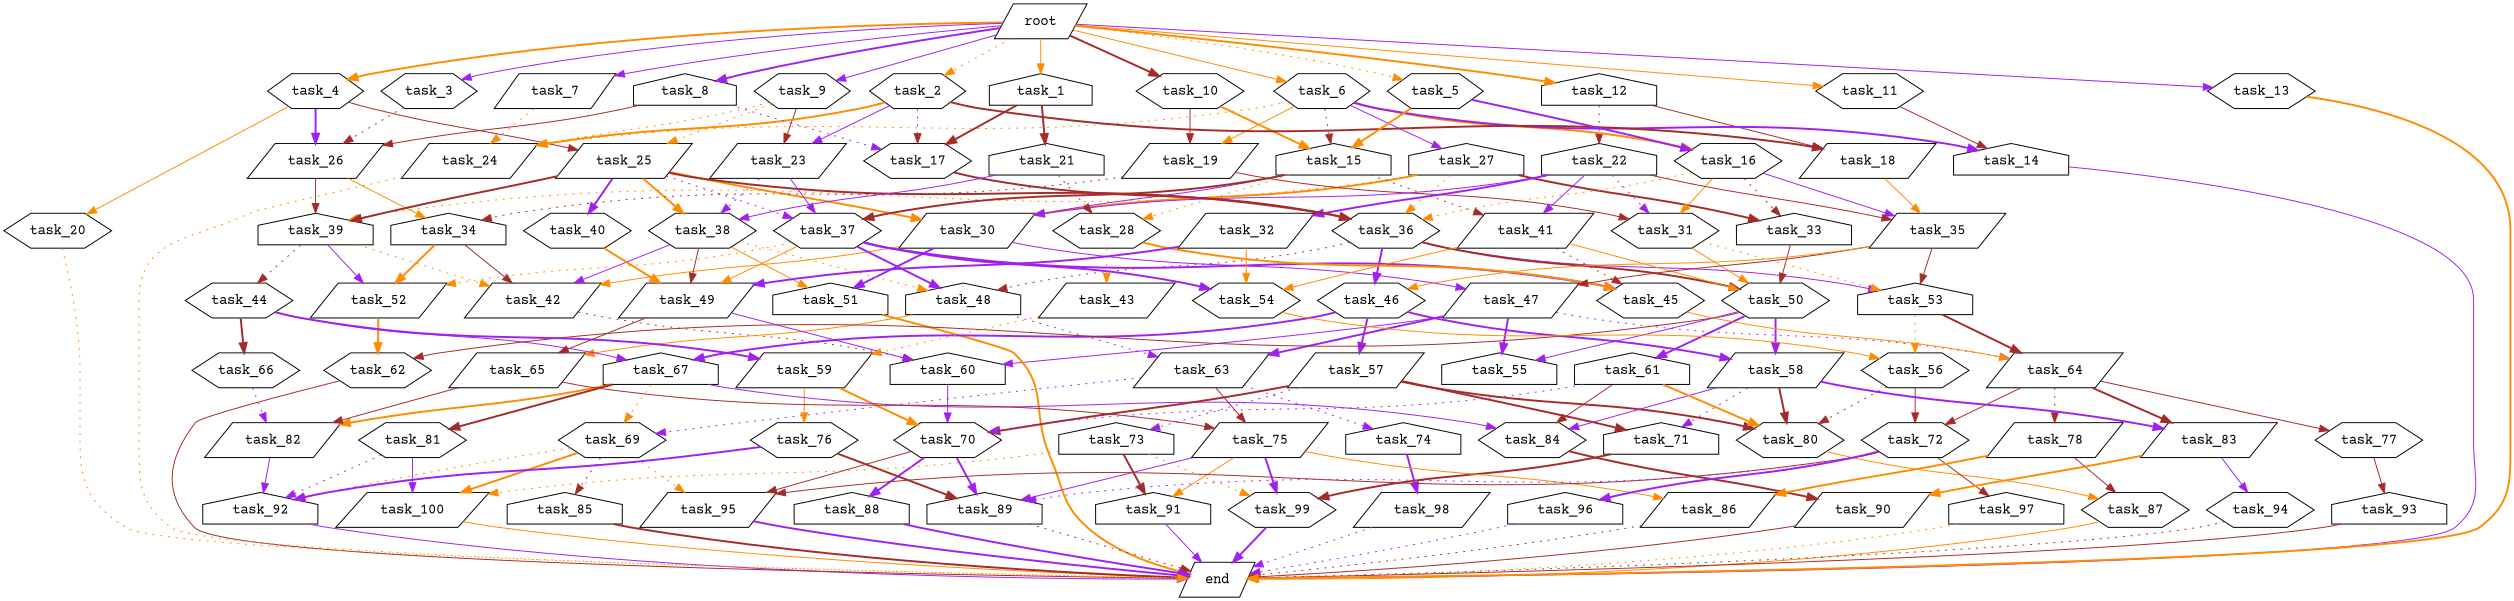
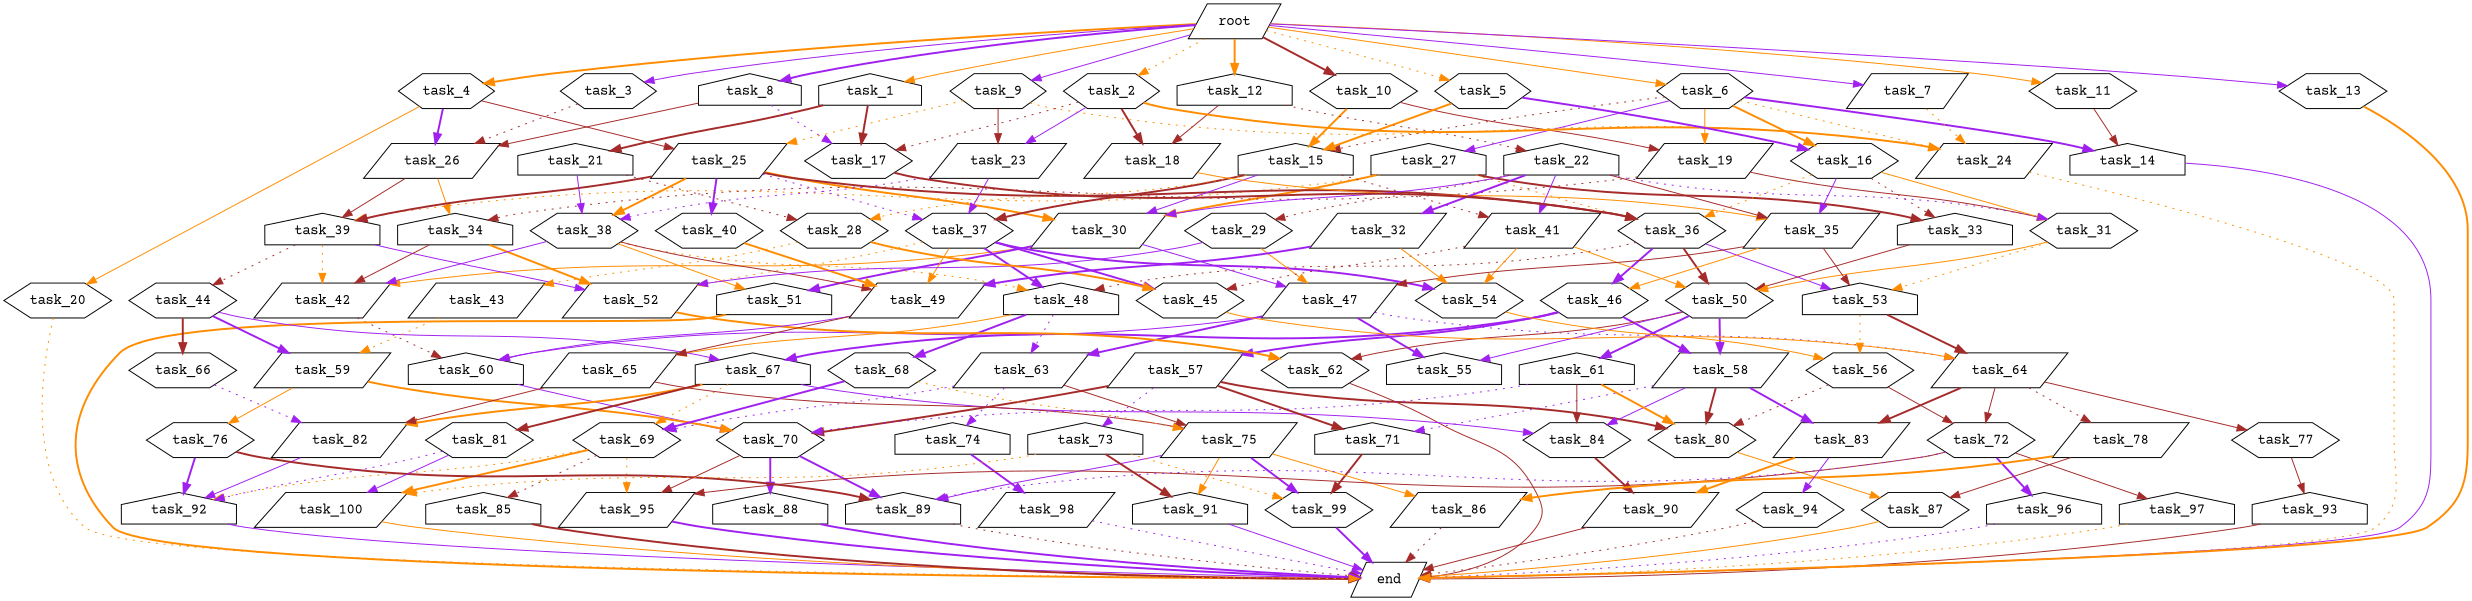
none -> (1238, 231)
none -> (882, 370)
